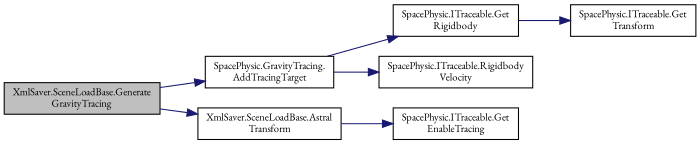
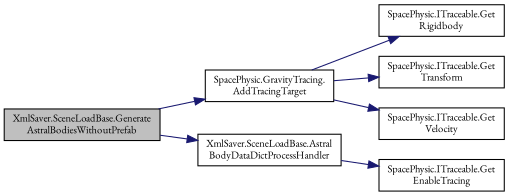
(539, 21) -> (351, 79)
(456, 72) -> (442, 124)
(82, 98) -> (82, 125)
(270, 124) -> (270, 150)
